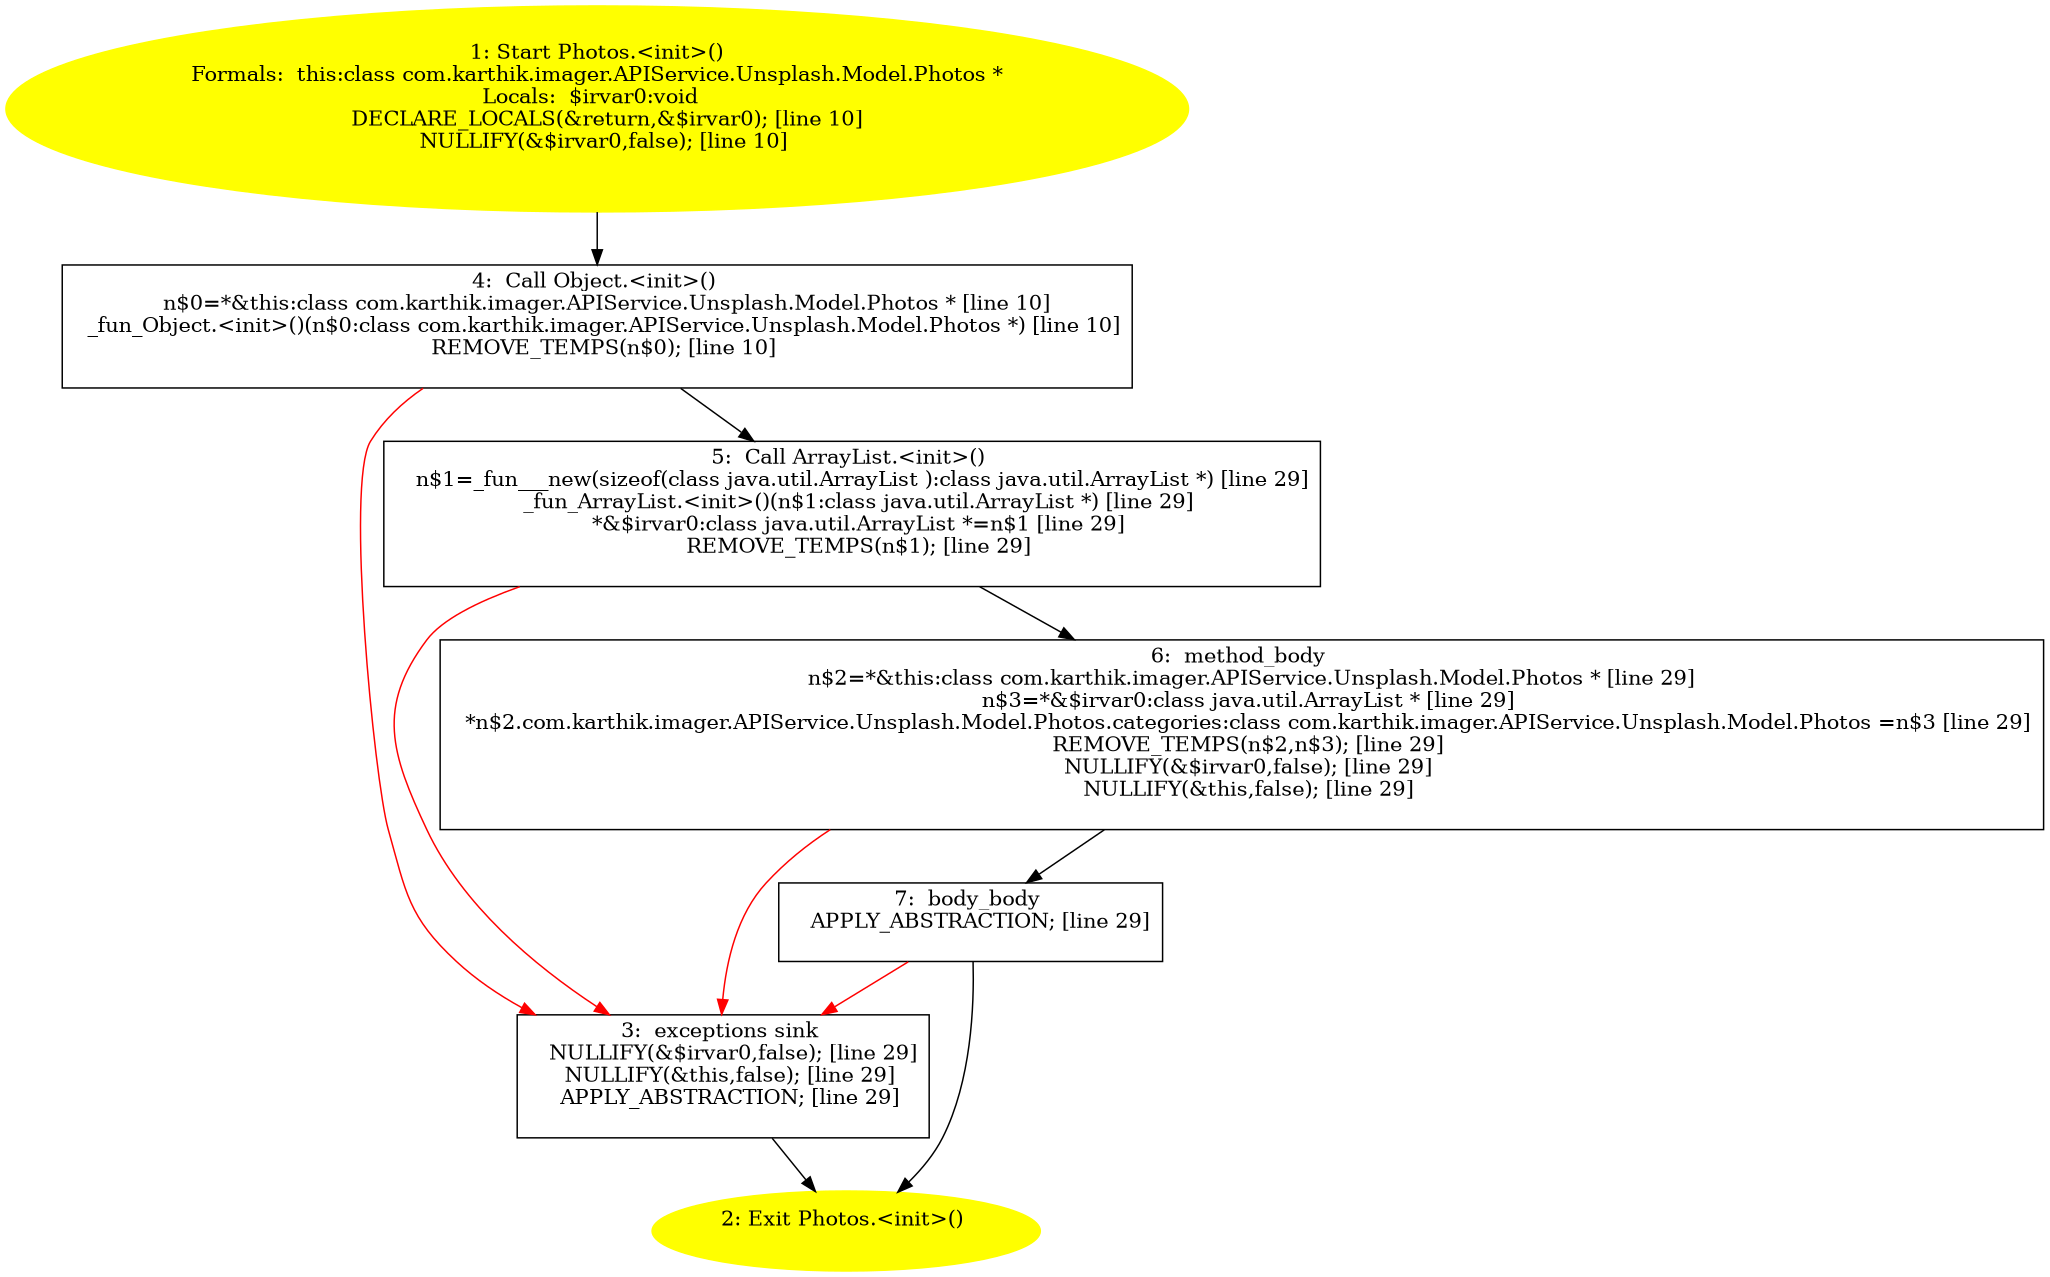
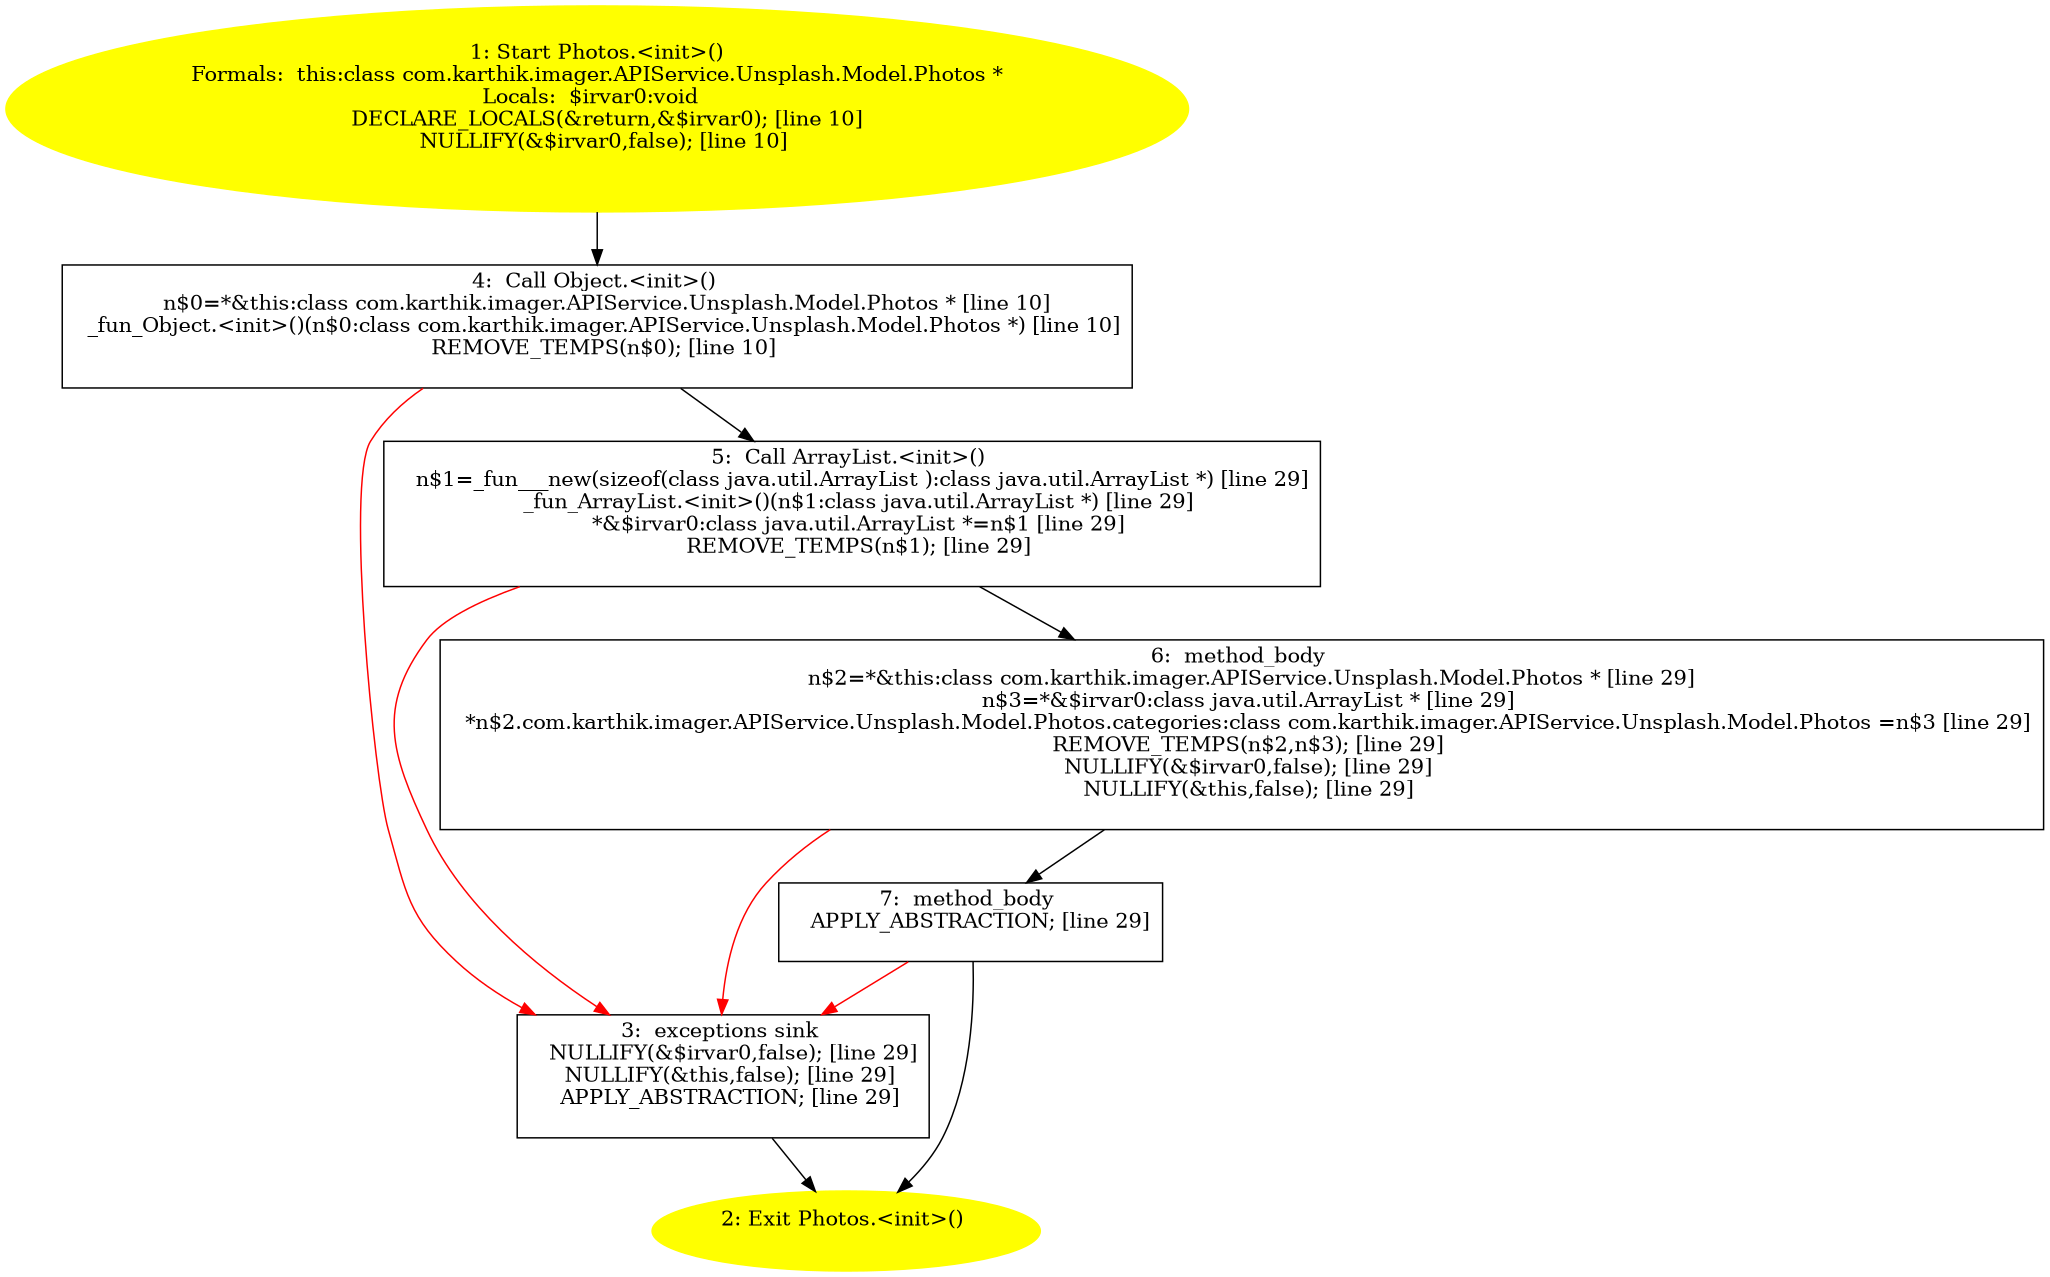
(971, 922) -> (971, 922)
